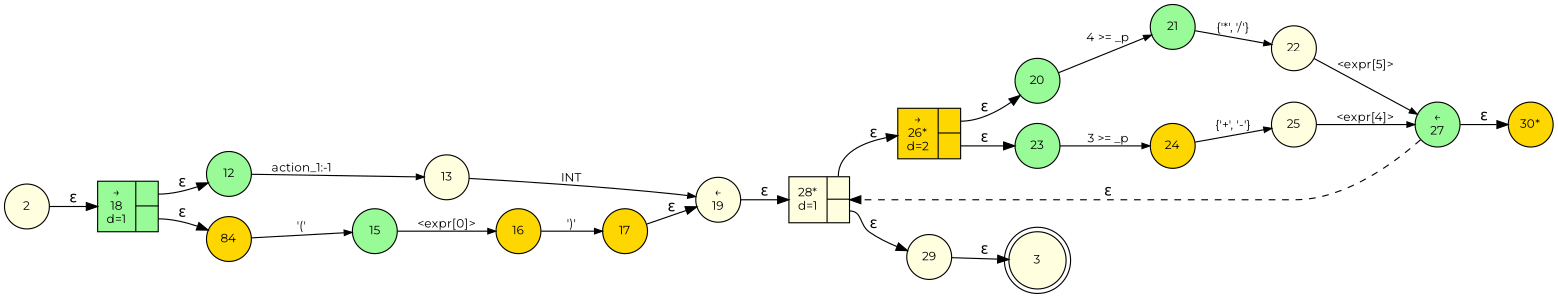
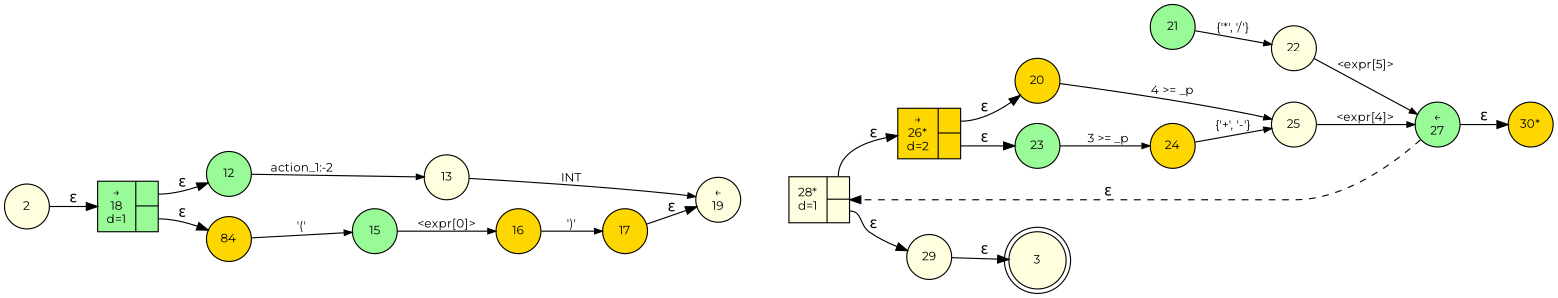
(1101, 55) -> (1162, 99)
(1037, 81) -> (1037, 81)
(302, 168) -> (302, 168)
(759, 200) -> none
